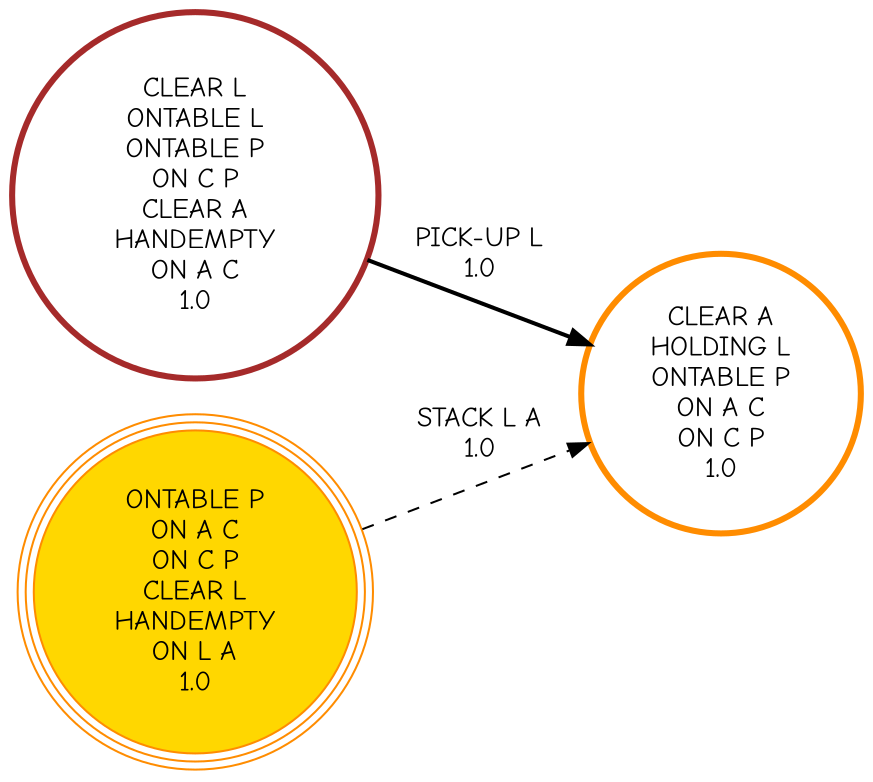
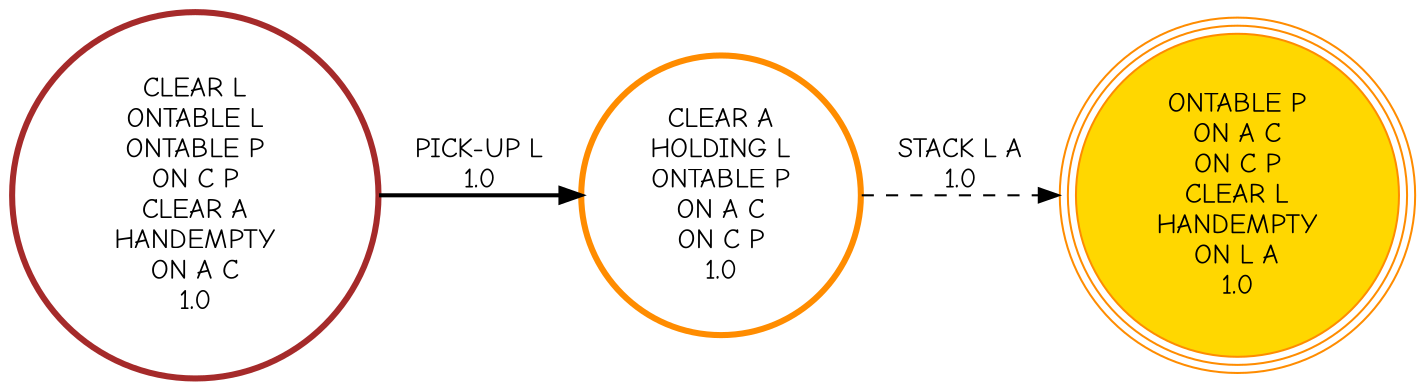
(466, 490) -> (950, 195)
